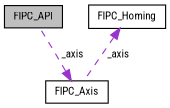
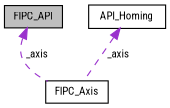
(127, 17) -> (127, 17)
(53, 49) -> (26, 65)
